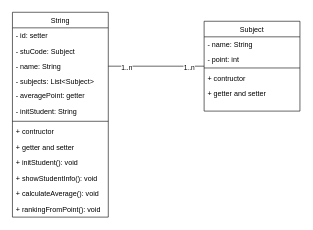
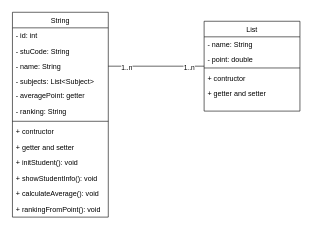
(252, 29) -> (252, 29)
(36, 36) -> (29, 36)
(49, 52) -> (46, 52)
(227, 59) -> (233, 59)
(52, 112) -> (45, 112)
